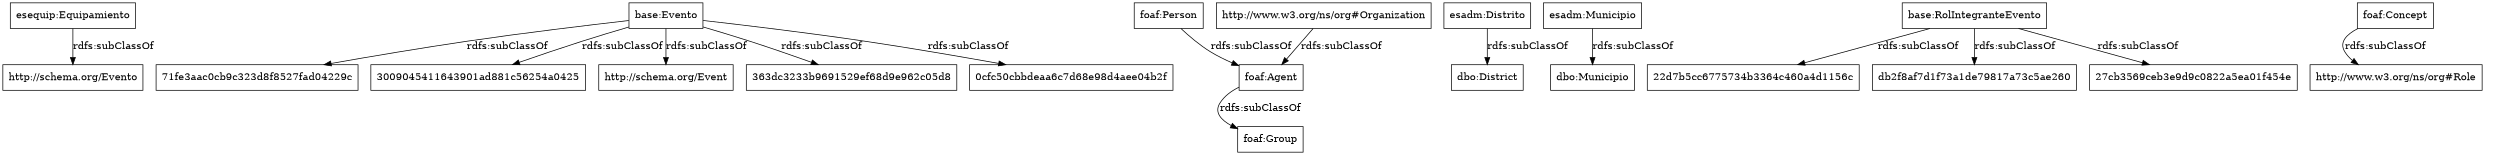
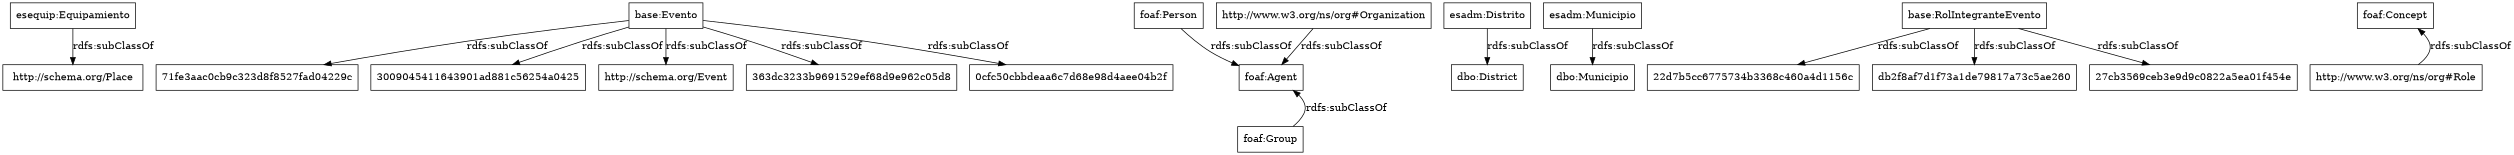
(2343, 43) -> (2430, 50)
(73, 78) -> (73, 78)
(1753, 78) -> (1753, 78)
(1219, 105) -> (1305, 112)
